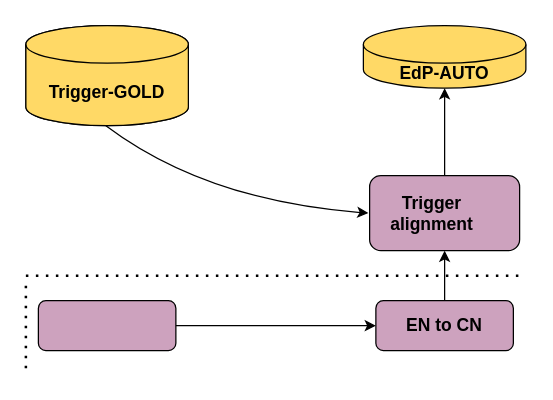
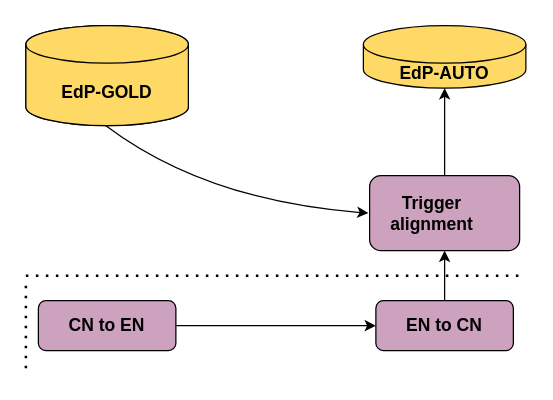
(107, 92) -> (107, 92)
none -> (107, 326)
